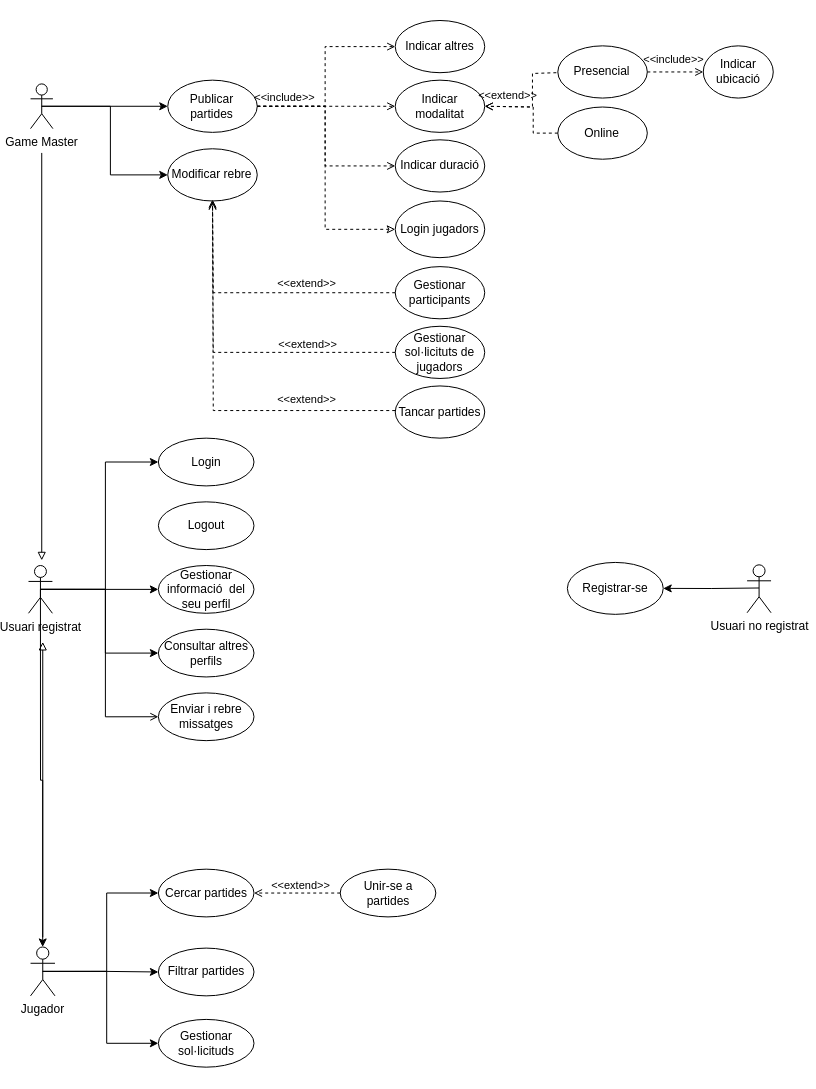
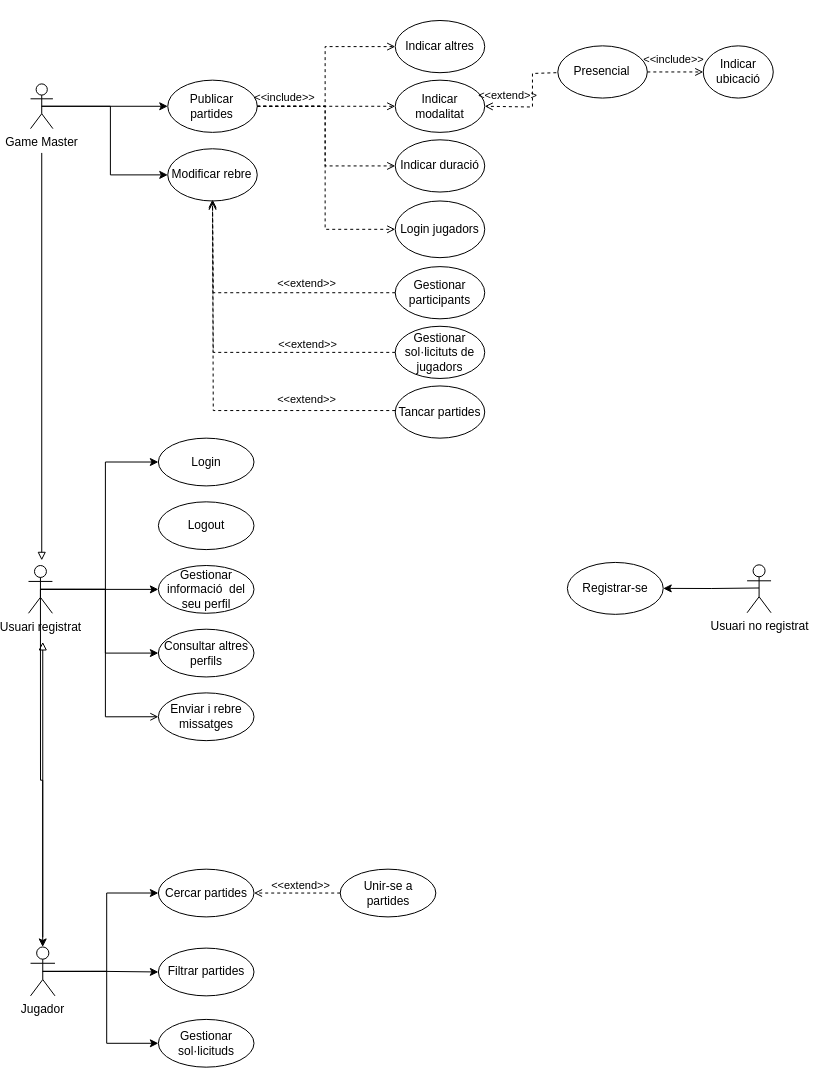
(533, 133) -> none
(603, 133) -> none
(387, 229) -> (389, 229)
